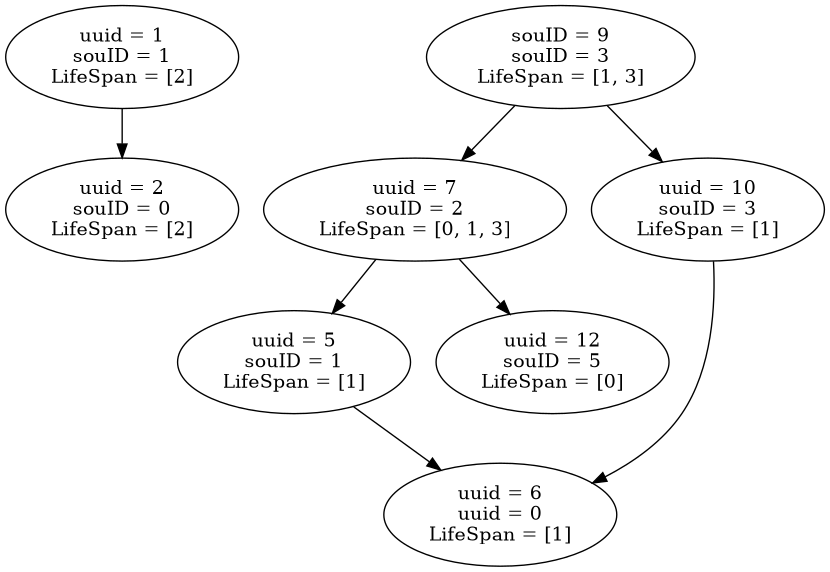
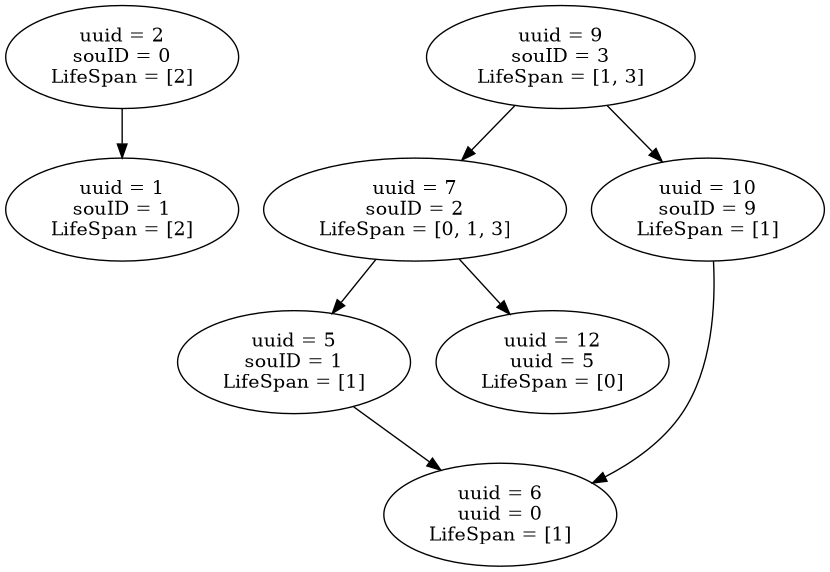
(561, 57) -> (561, 57)
(122, 126) -> (122, 126)
(708, 210) -> (708, 210)
(553, 362) -> (553, 362)
